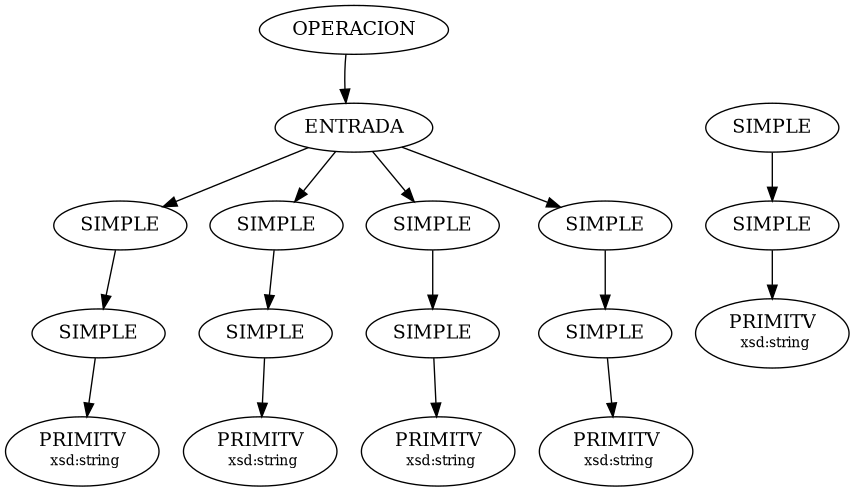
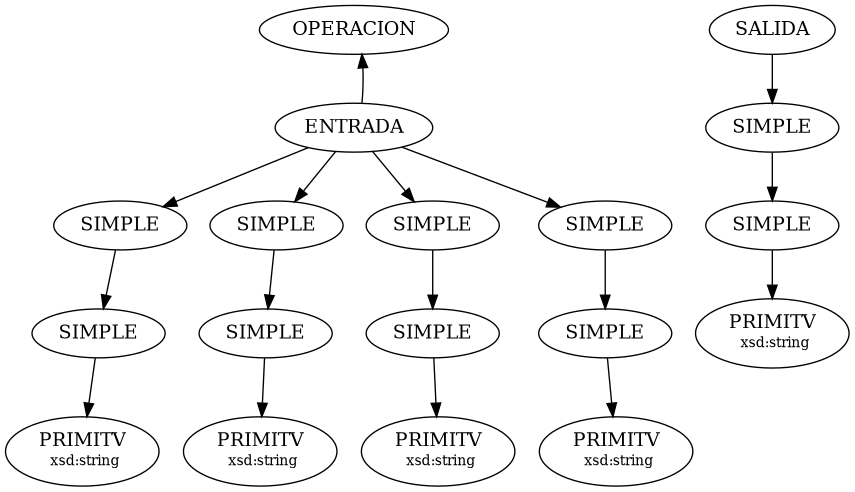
none -> (772, 30)
(345, 72) -> (363, 85)
